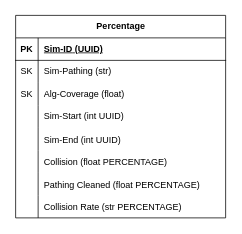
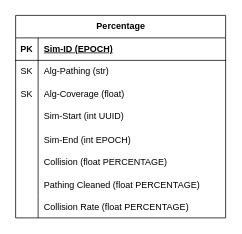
(74, 49) -> (77, 49)
(83, 72) -> (83, 72)
(84, 140) -> (87, 140)
(113, 207) -> (117, 207)
